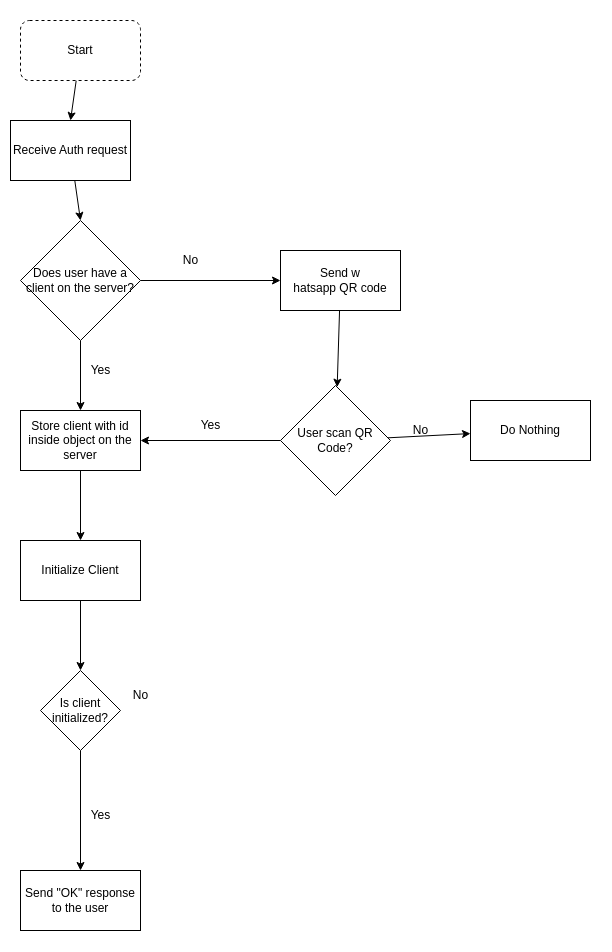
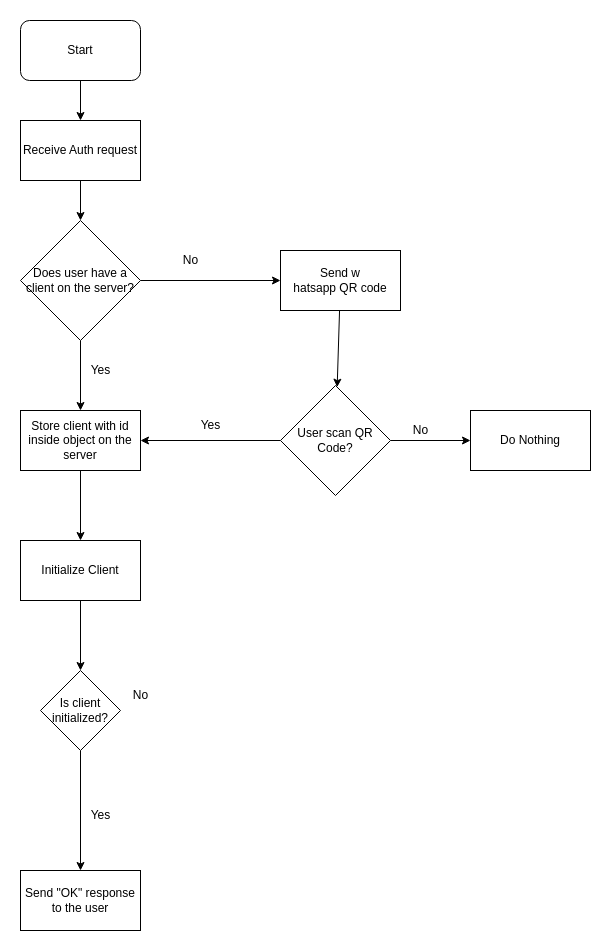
(81, 51) -> (81, 51)
(71, 151) -> (81, 151)
(531, 431) -> (531, 441)
